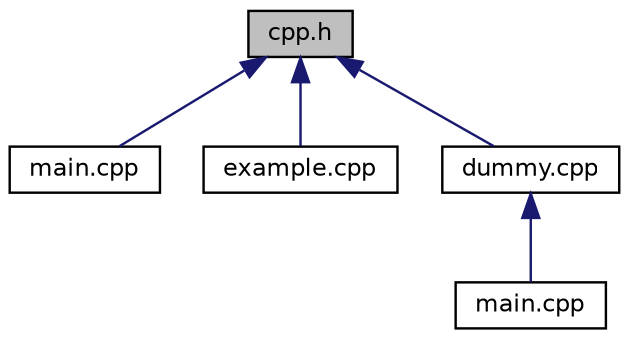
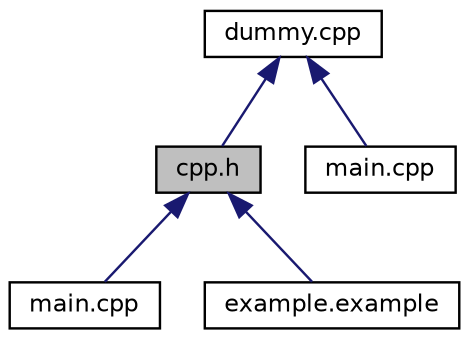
(427, 108) -> (244, 112)
(301, 170) -> (332, 305)
